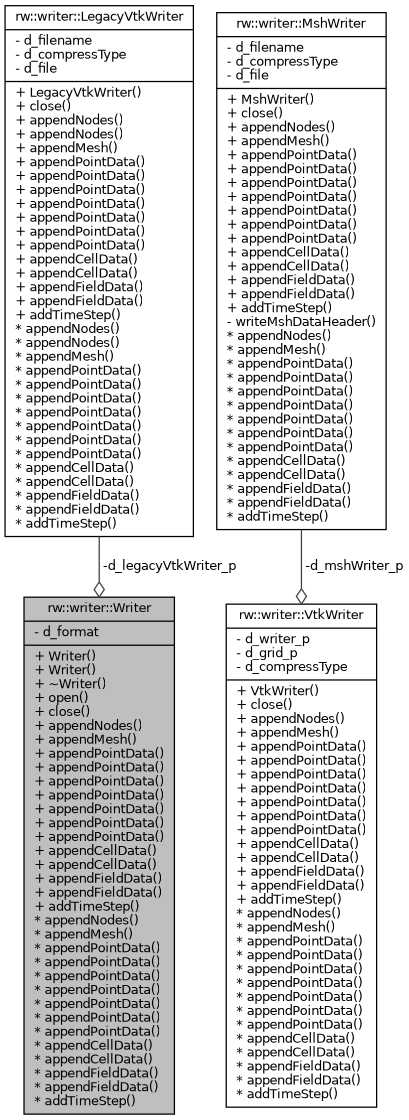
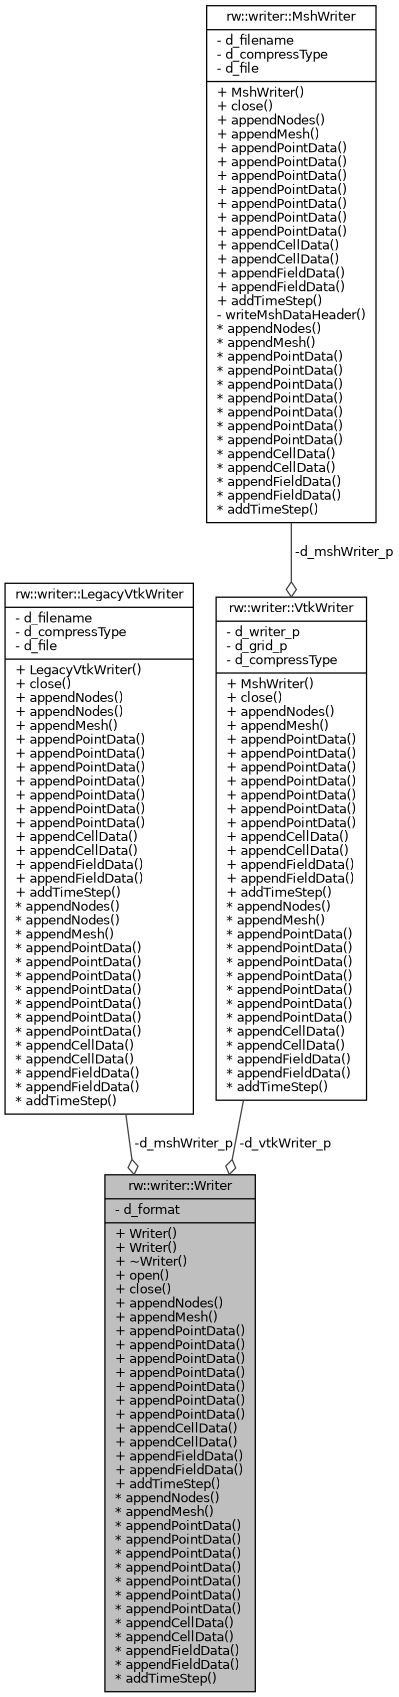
(168, 567) -> (182, 1144)
(278, 691) -> (270, 684)
none -> (238, 1130)
